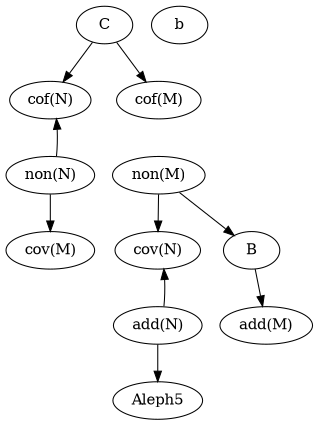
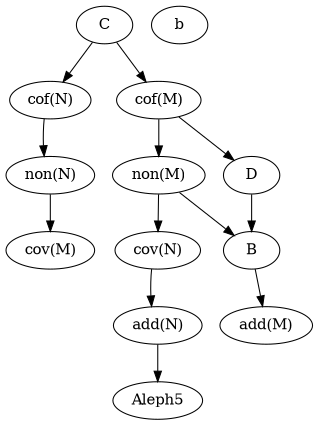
none -> (159, 133)
(57, 143) -> (43, 132)
none -> (252, 175)
(165, 293) -> (151, 282)
